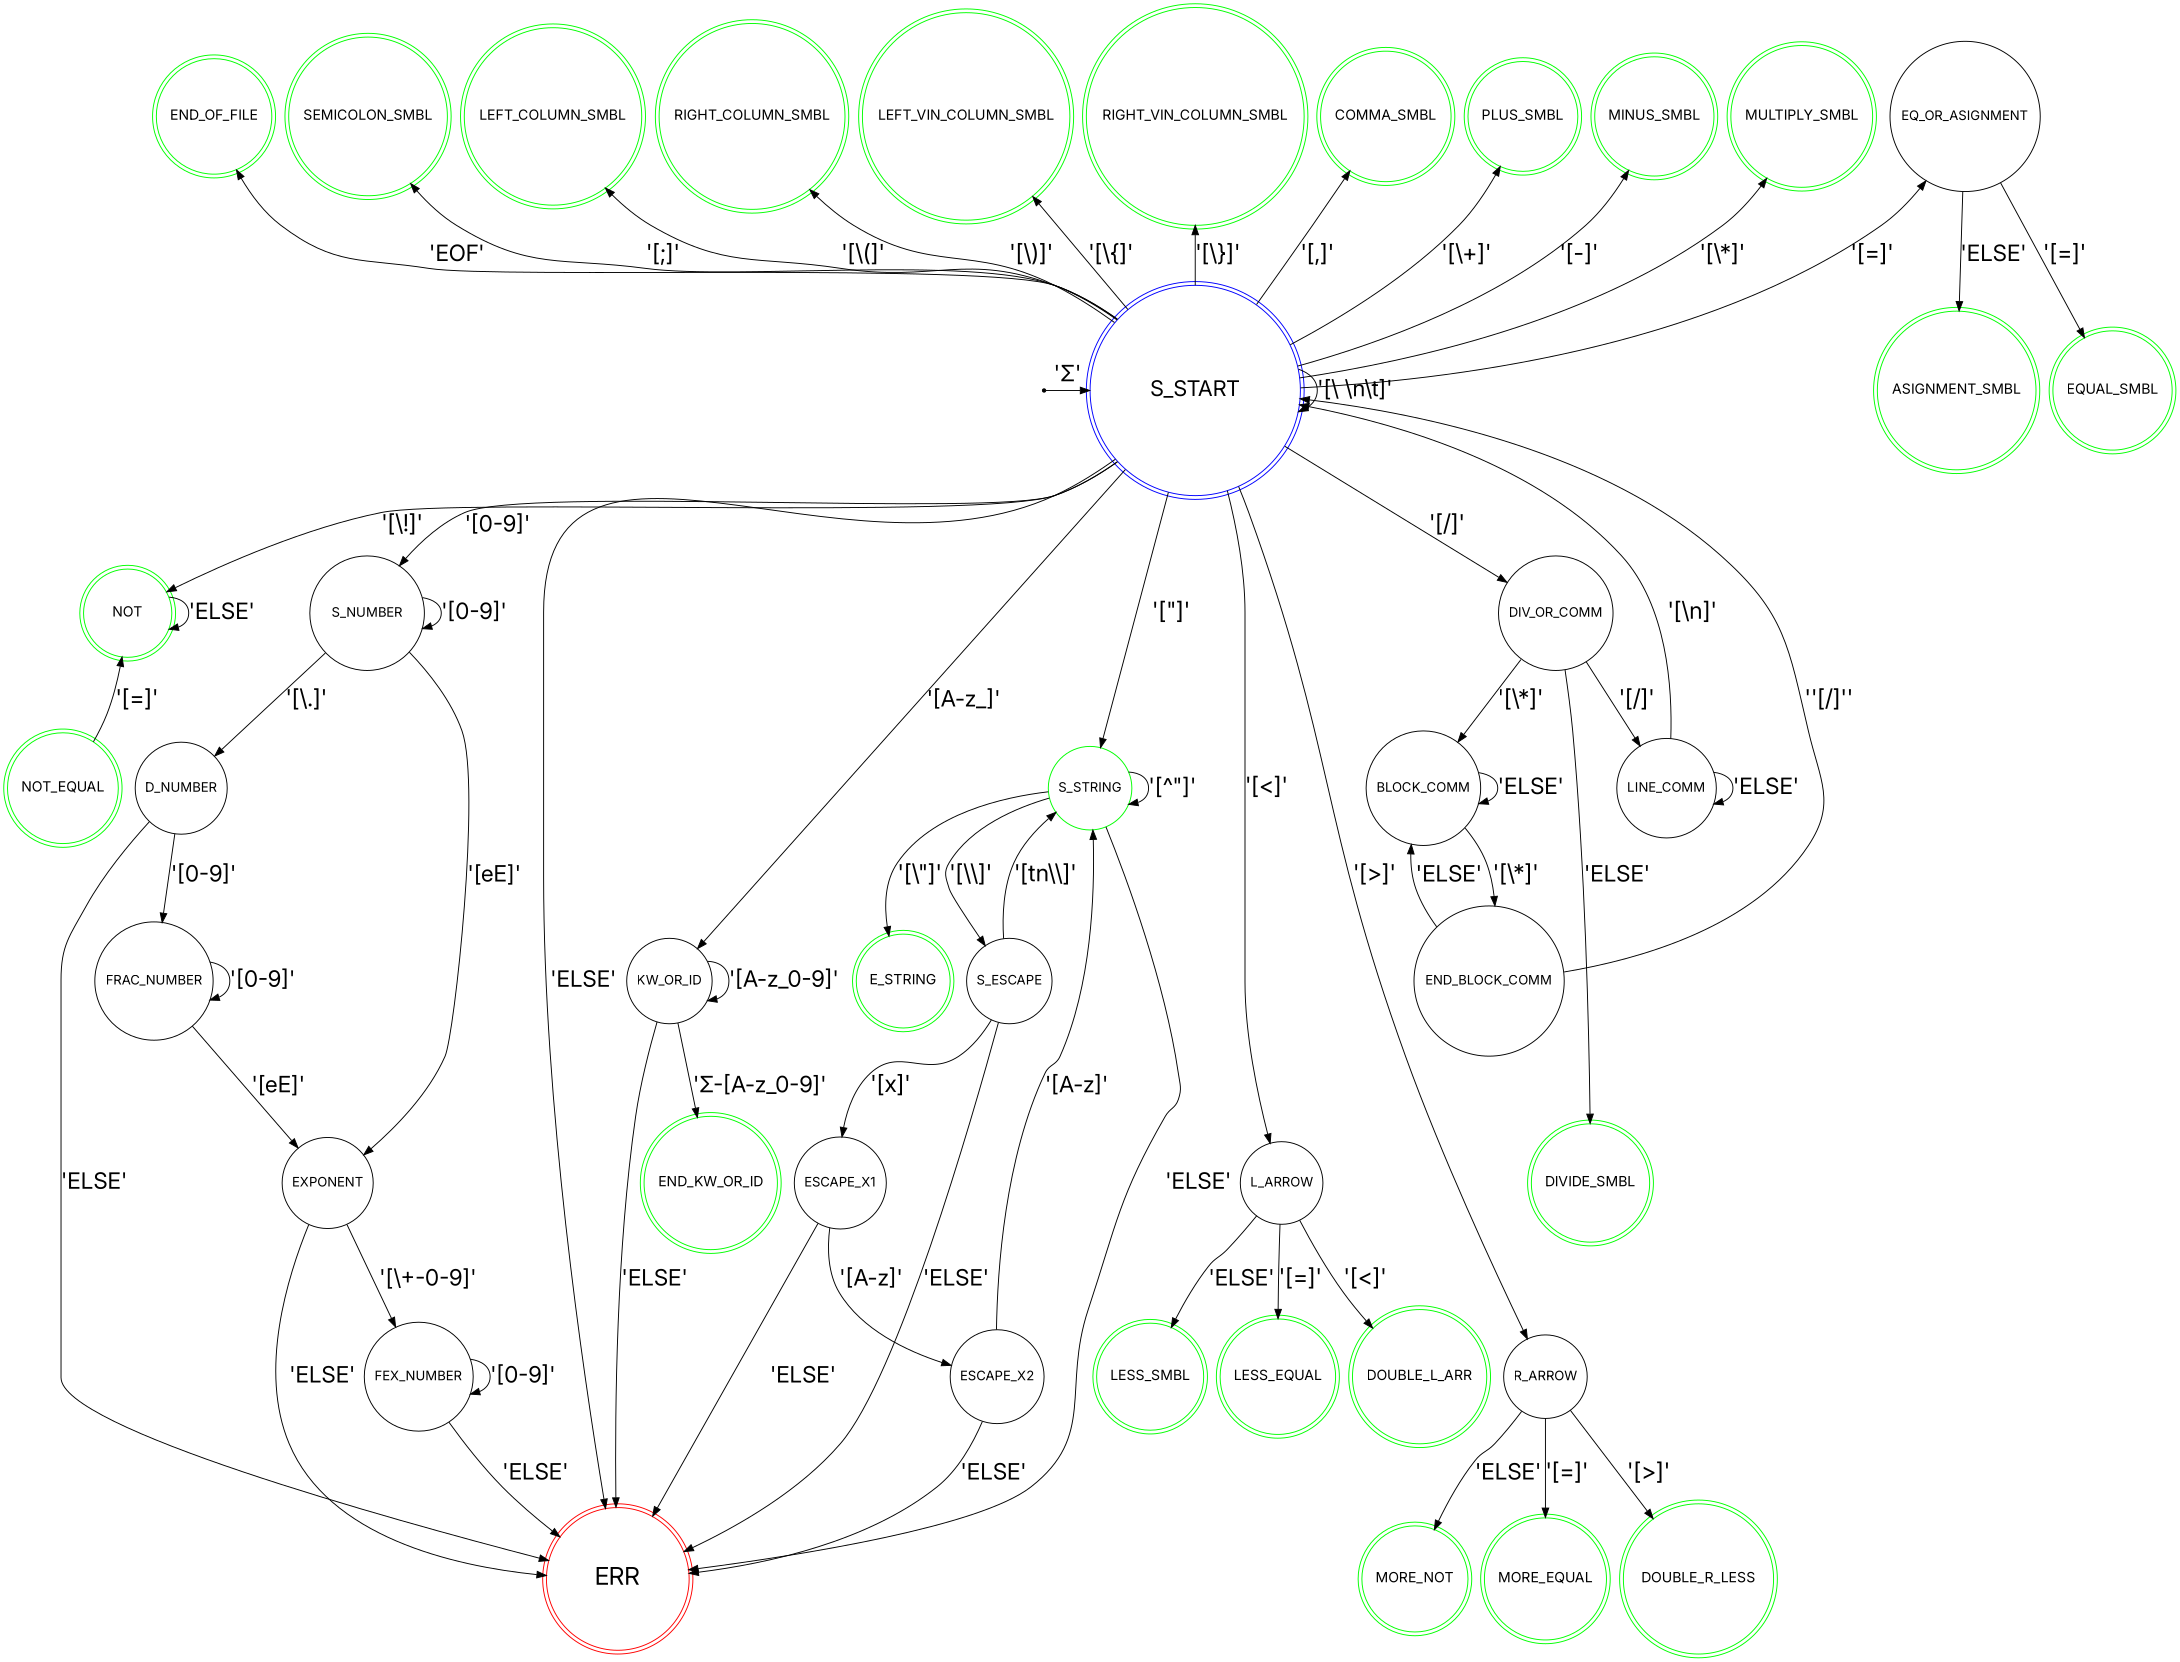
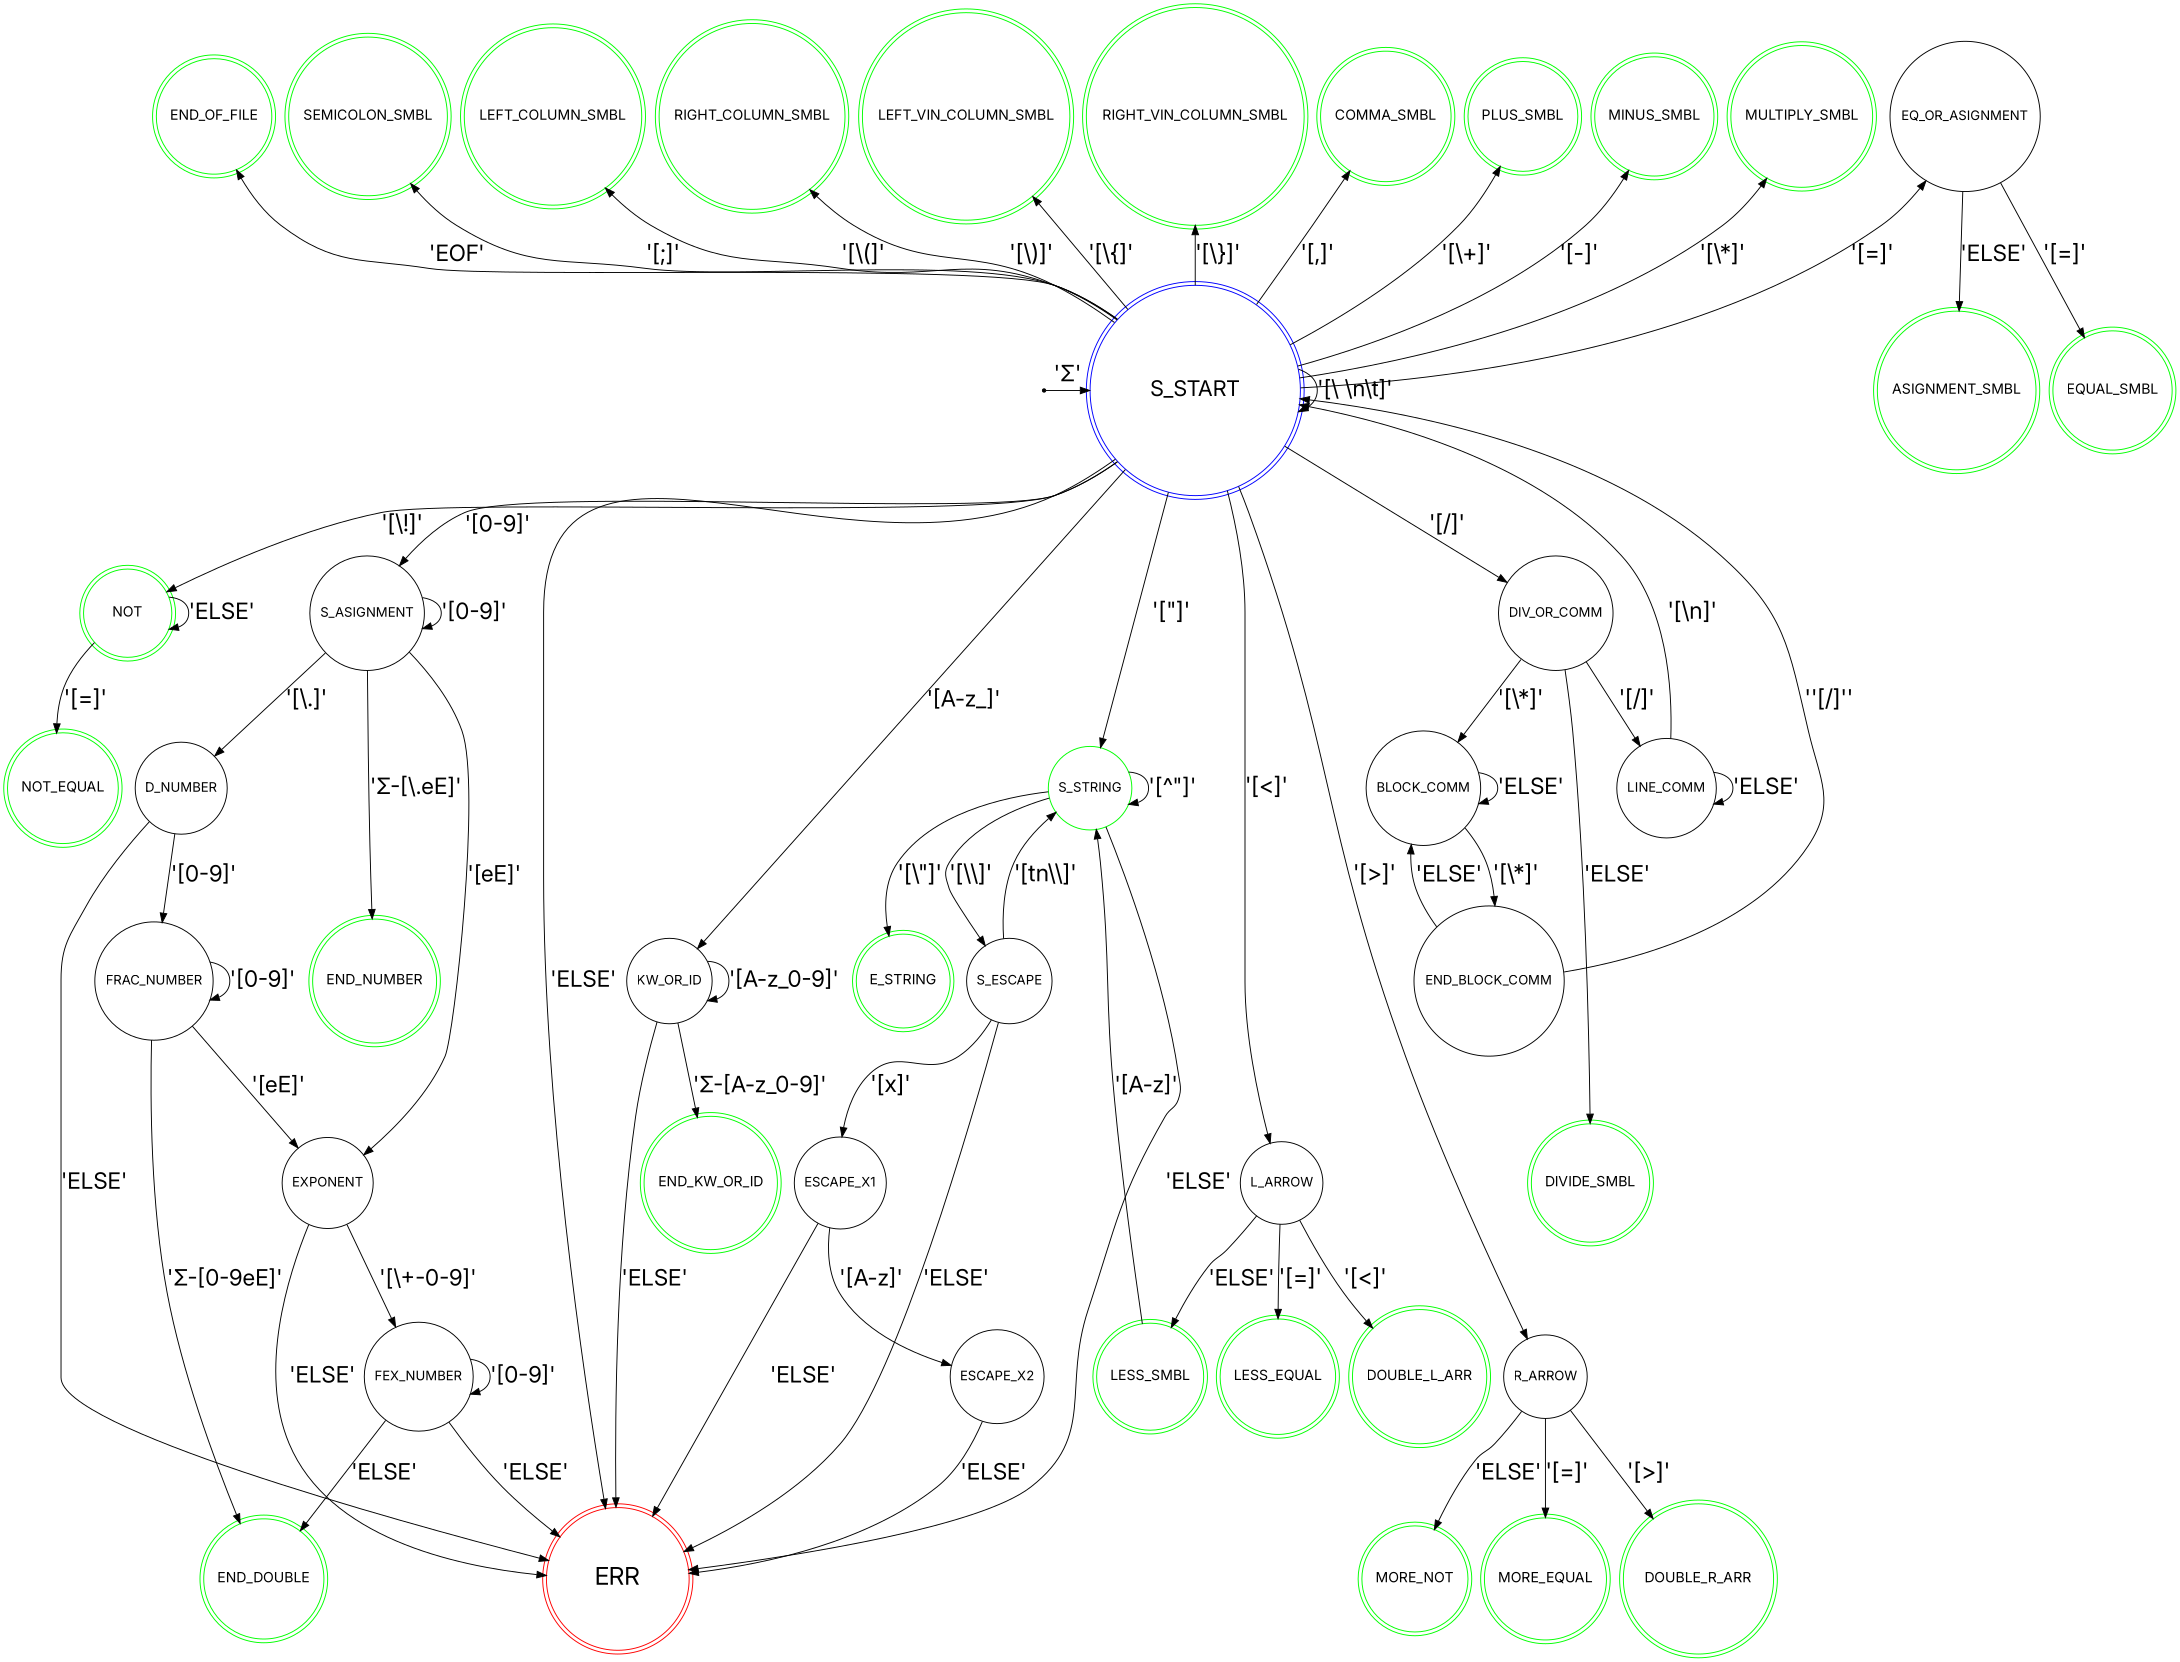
(367, 613) -> (367, 613)
(110, 705) -> (68, 679)
none -> (375, 981)
(1041, 1082) -> (1113, 1082)
none -> (264, 1579)
(1698, 1579) -> (1698, 1579)
